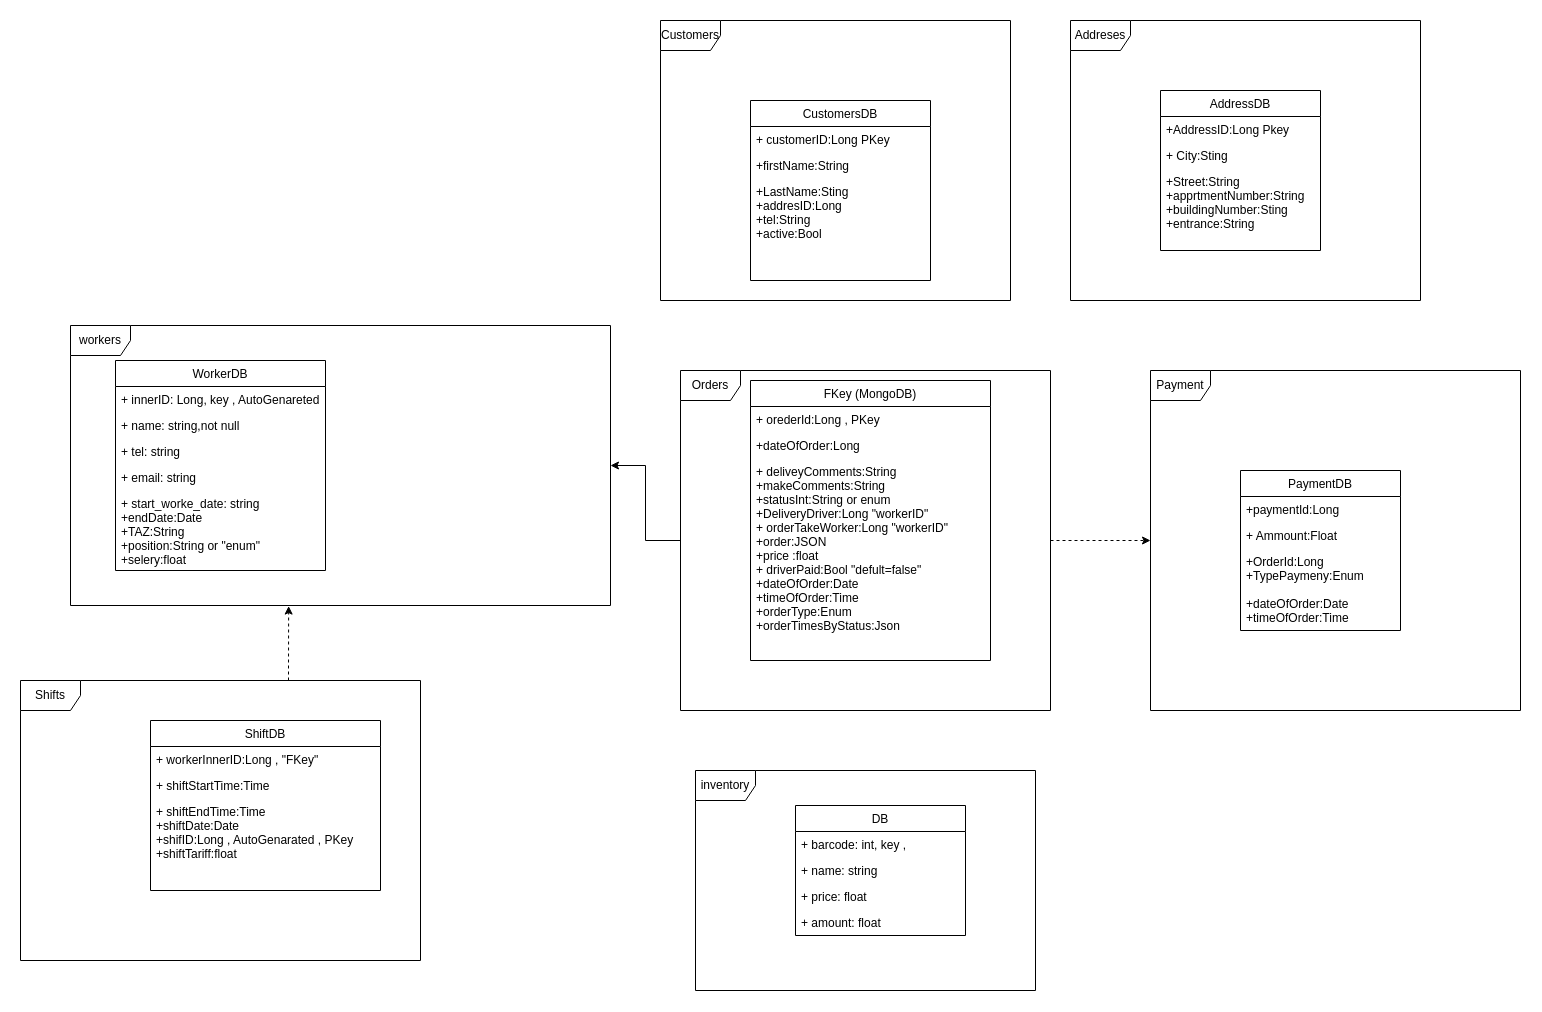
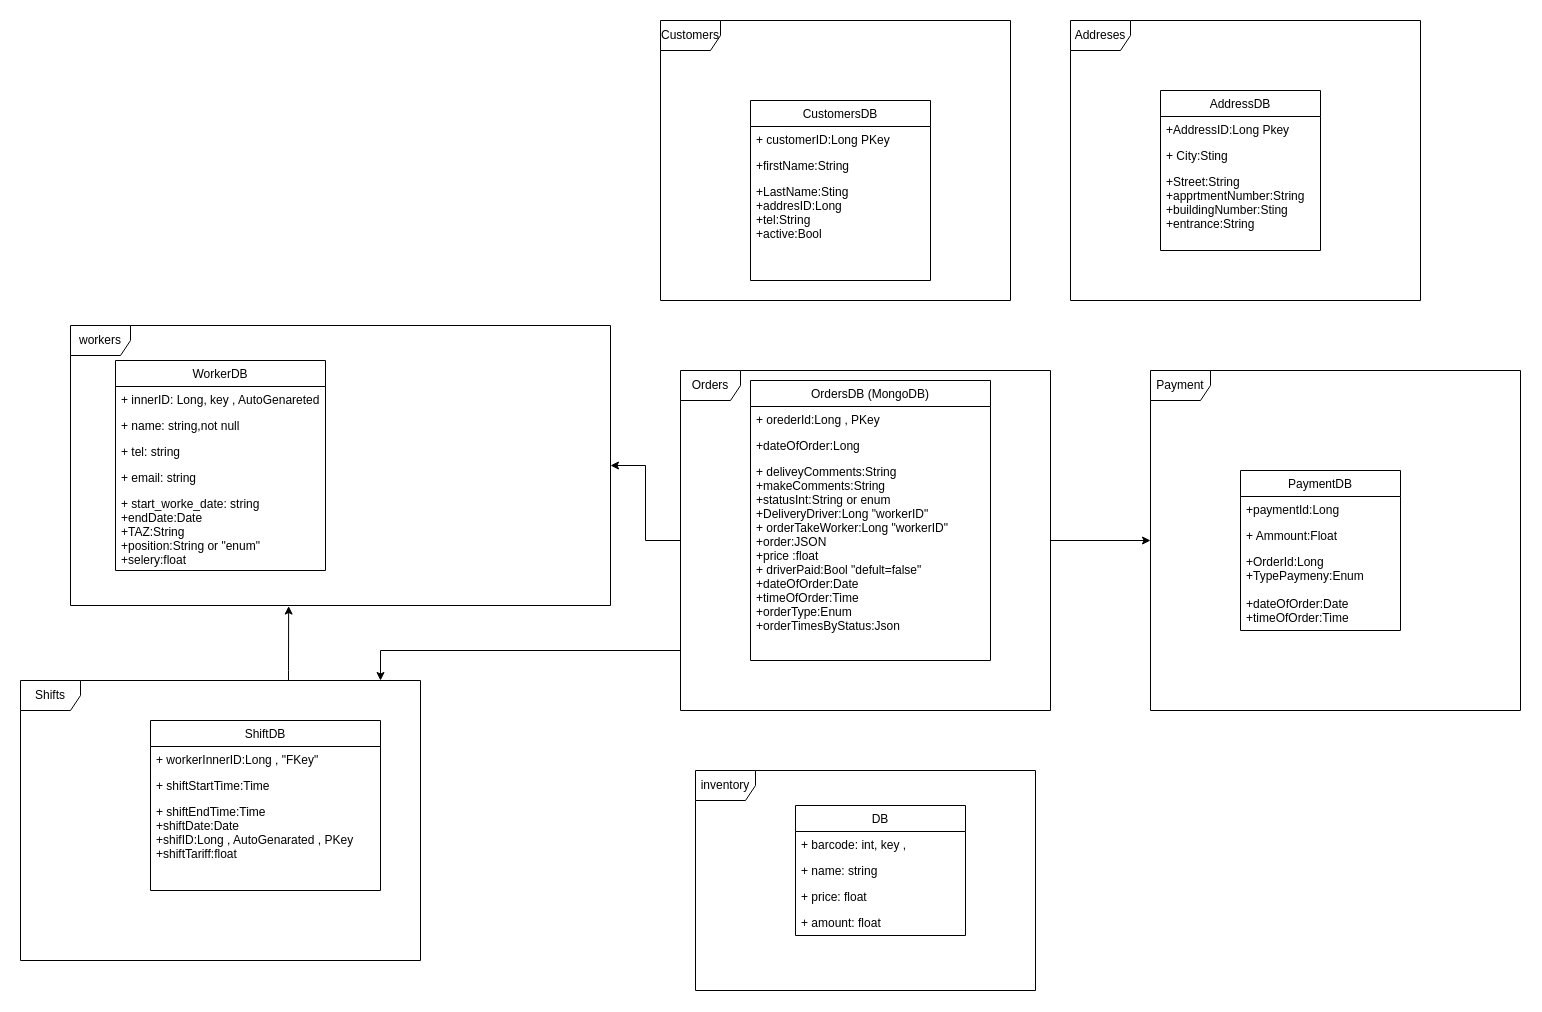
(870, 394) -> (870, 394)
(1097, 541) -> (1097, 541)
(289, 646) -> (289, 646)
none -> (519, 651)
